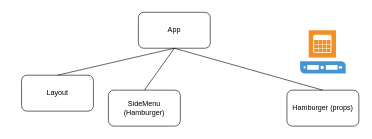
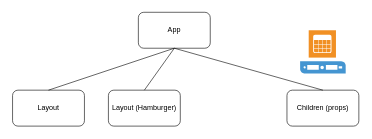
(57, 93) -> (48, 108)
(144, 108) -> (144, 108)
(323, 108) -> (323, 108)
